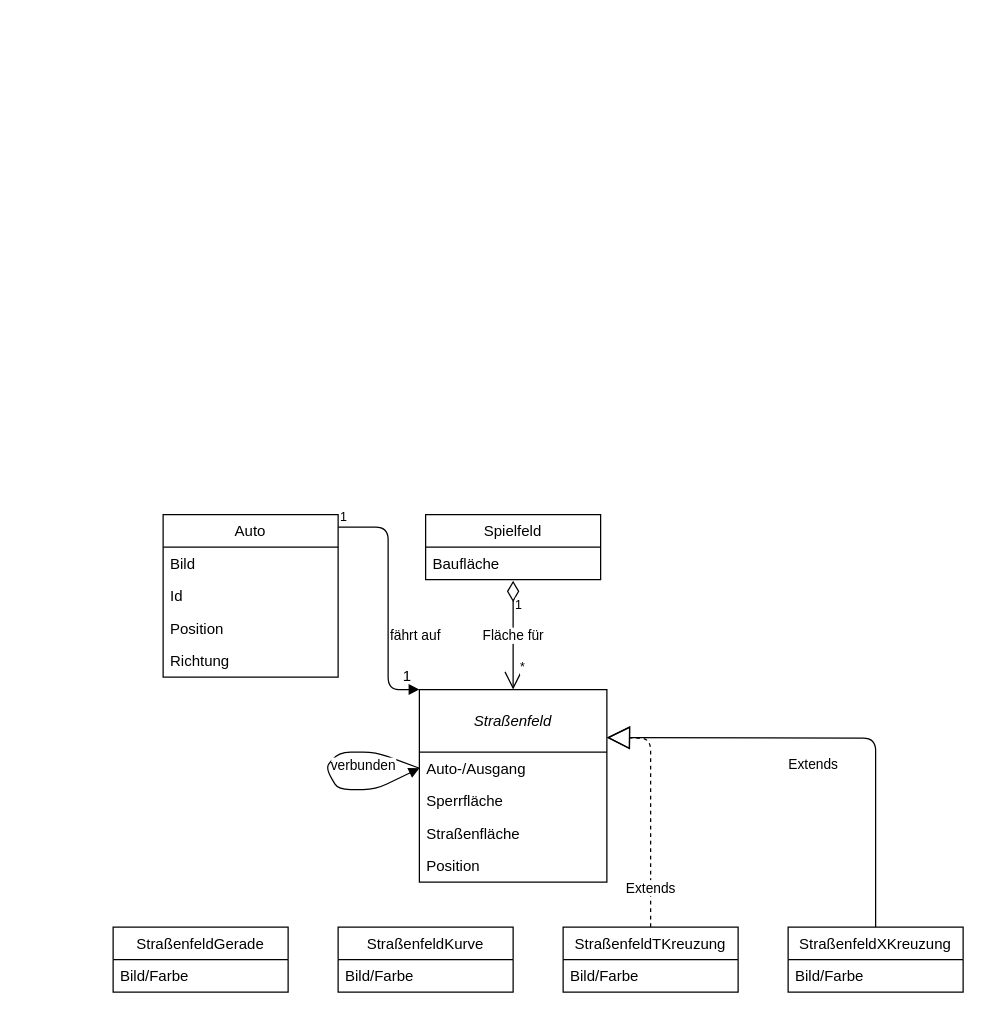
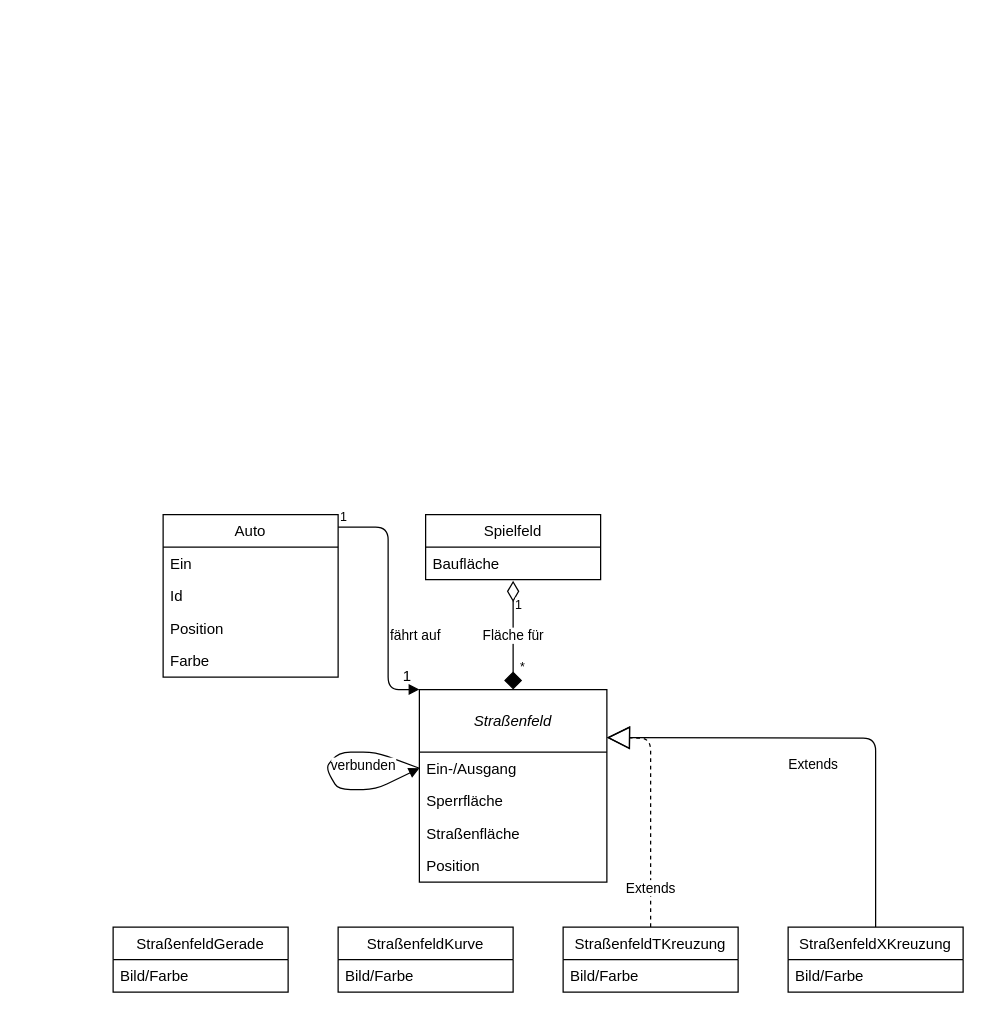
(183, 564) -> (181, 564)
(202, 661) -> (191, 661)
(513, 678) -> (513, 671)
(481, 769) -> (475, 769)
